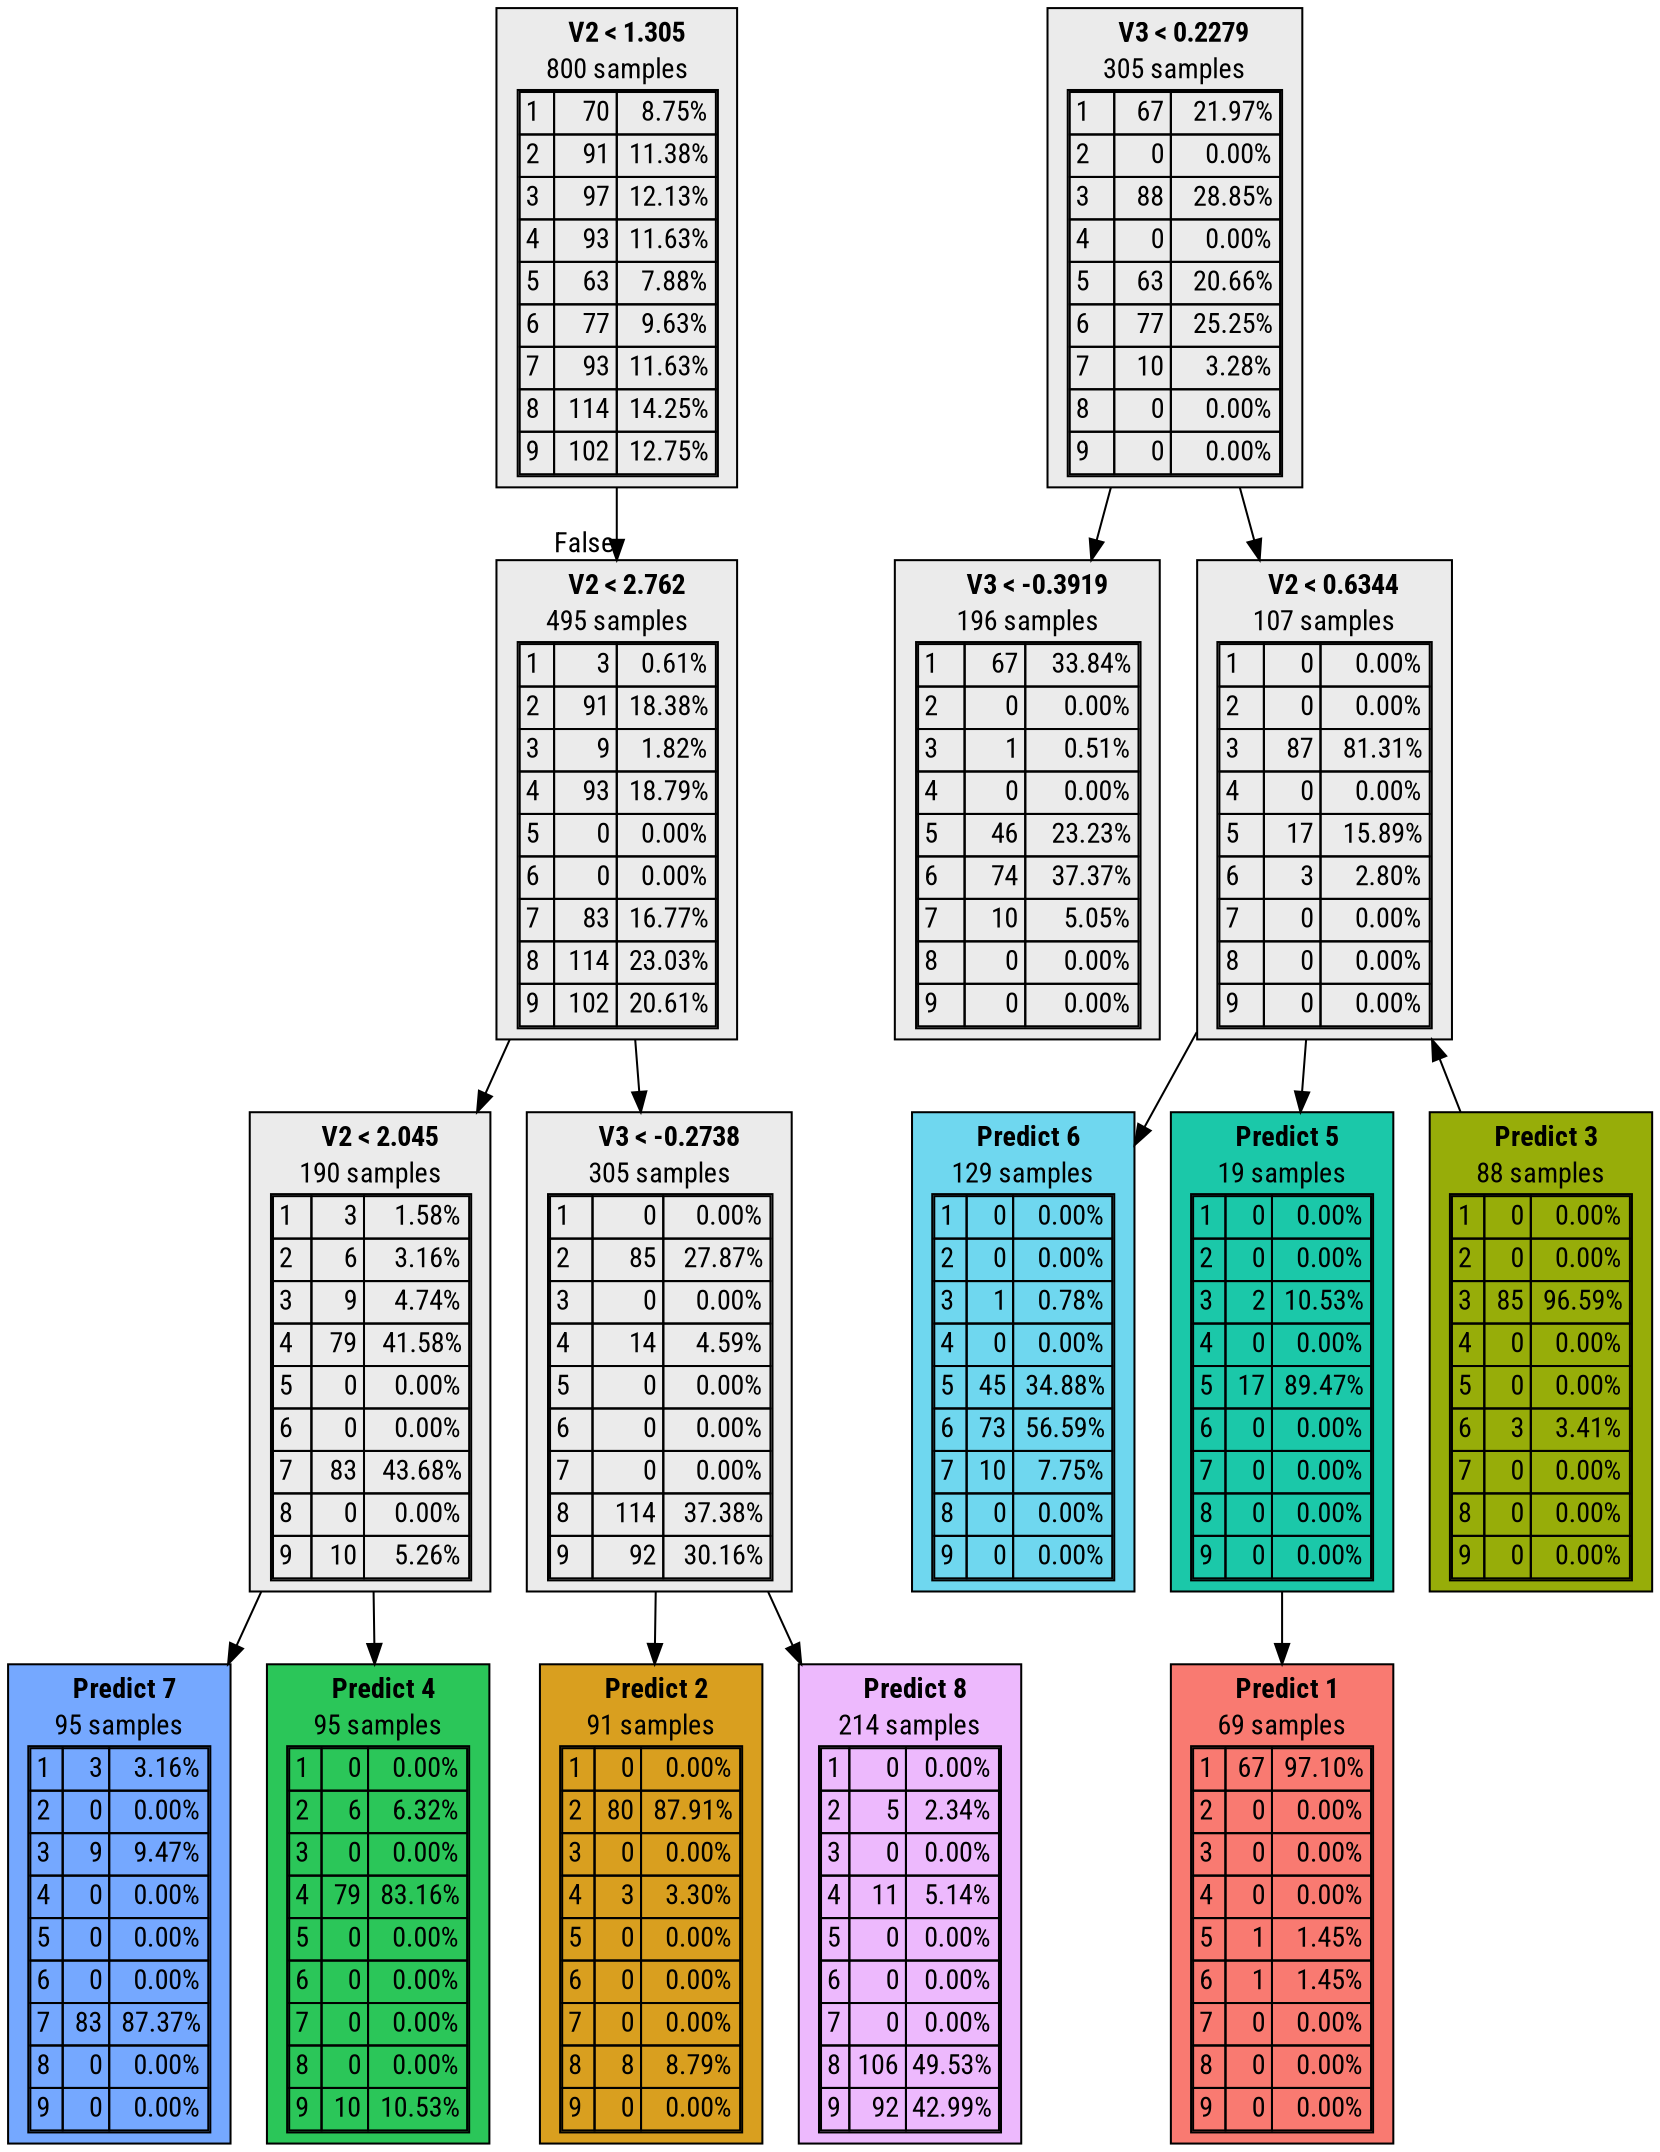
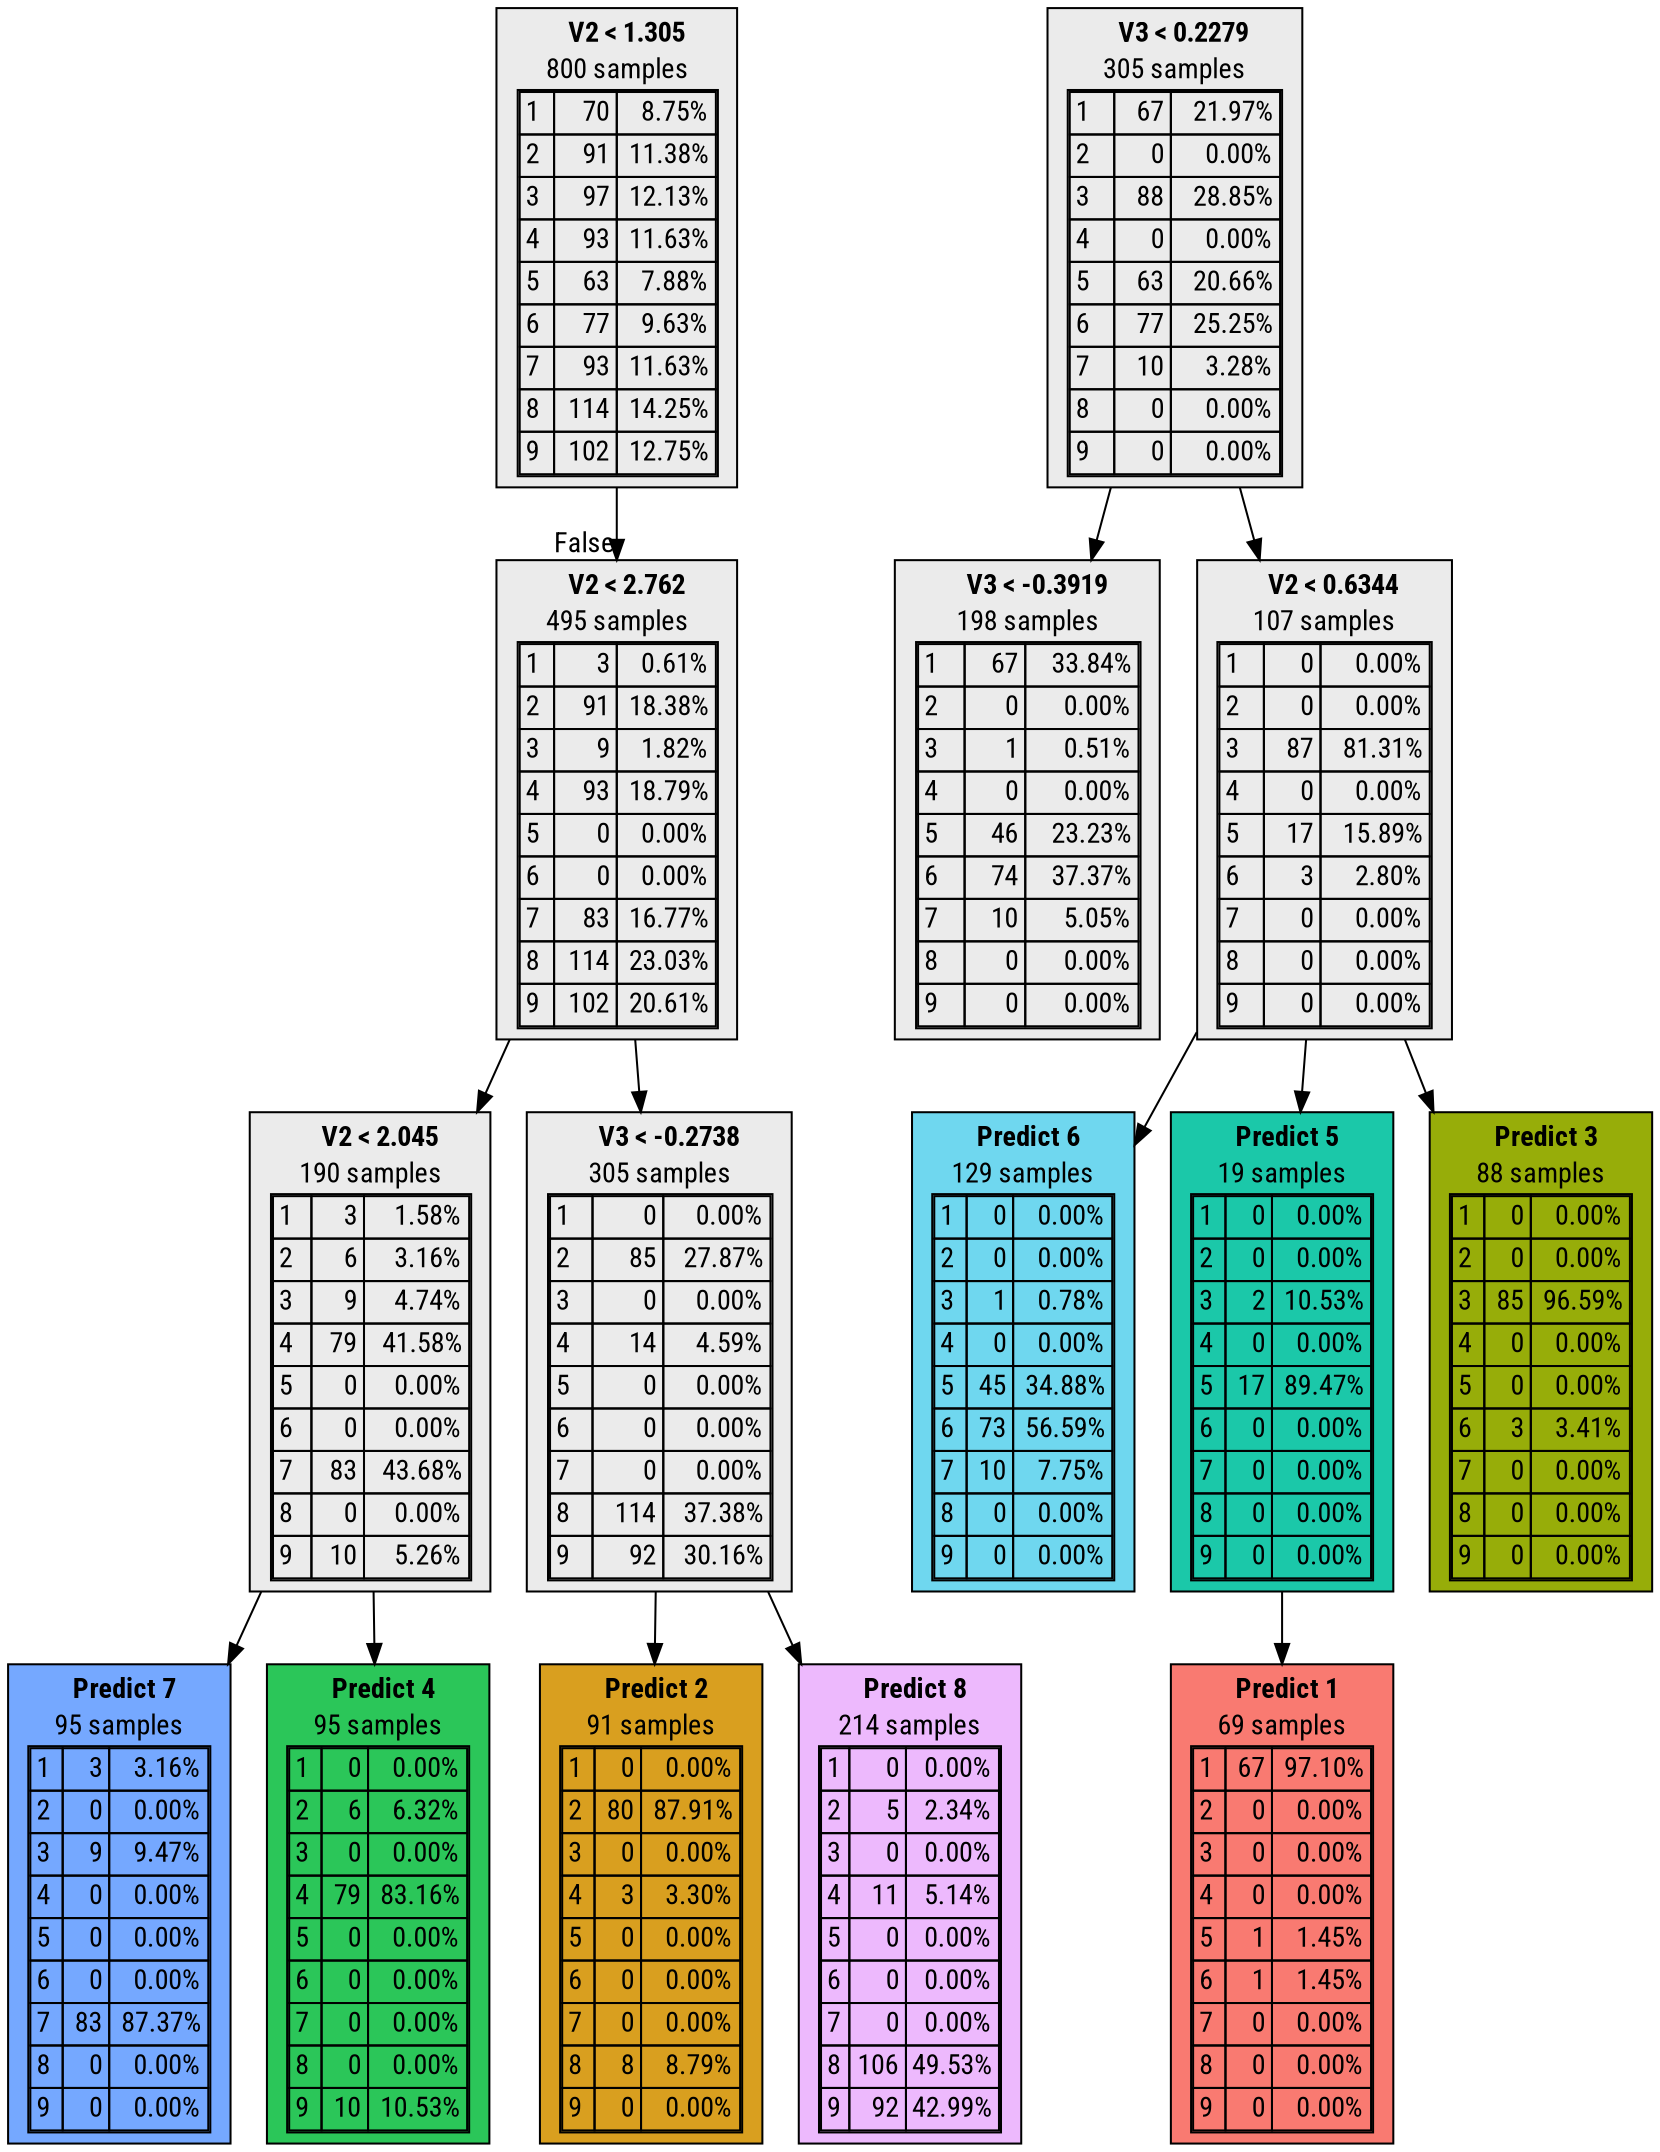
(1028, 622) -> (1028, 622)
(1450, 1086) -> (1415, 1066)
